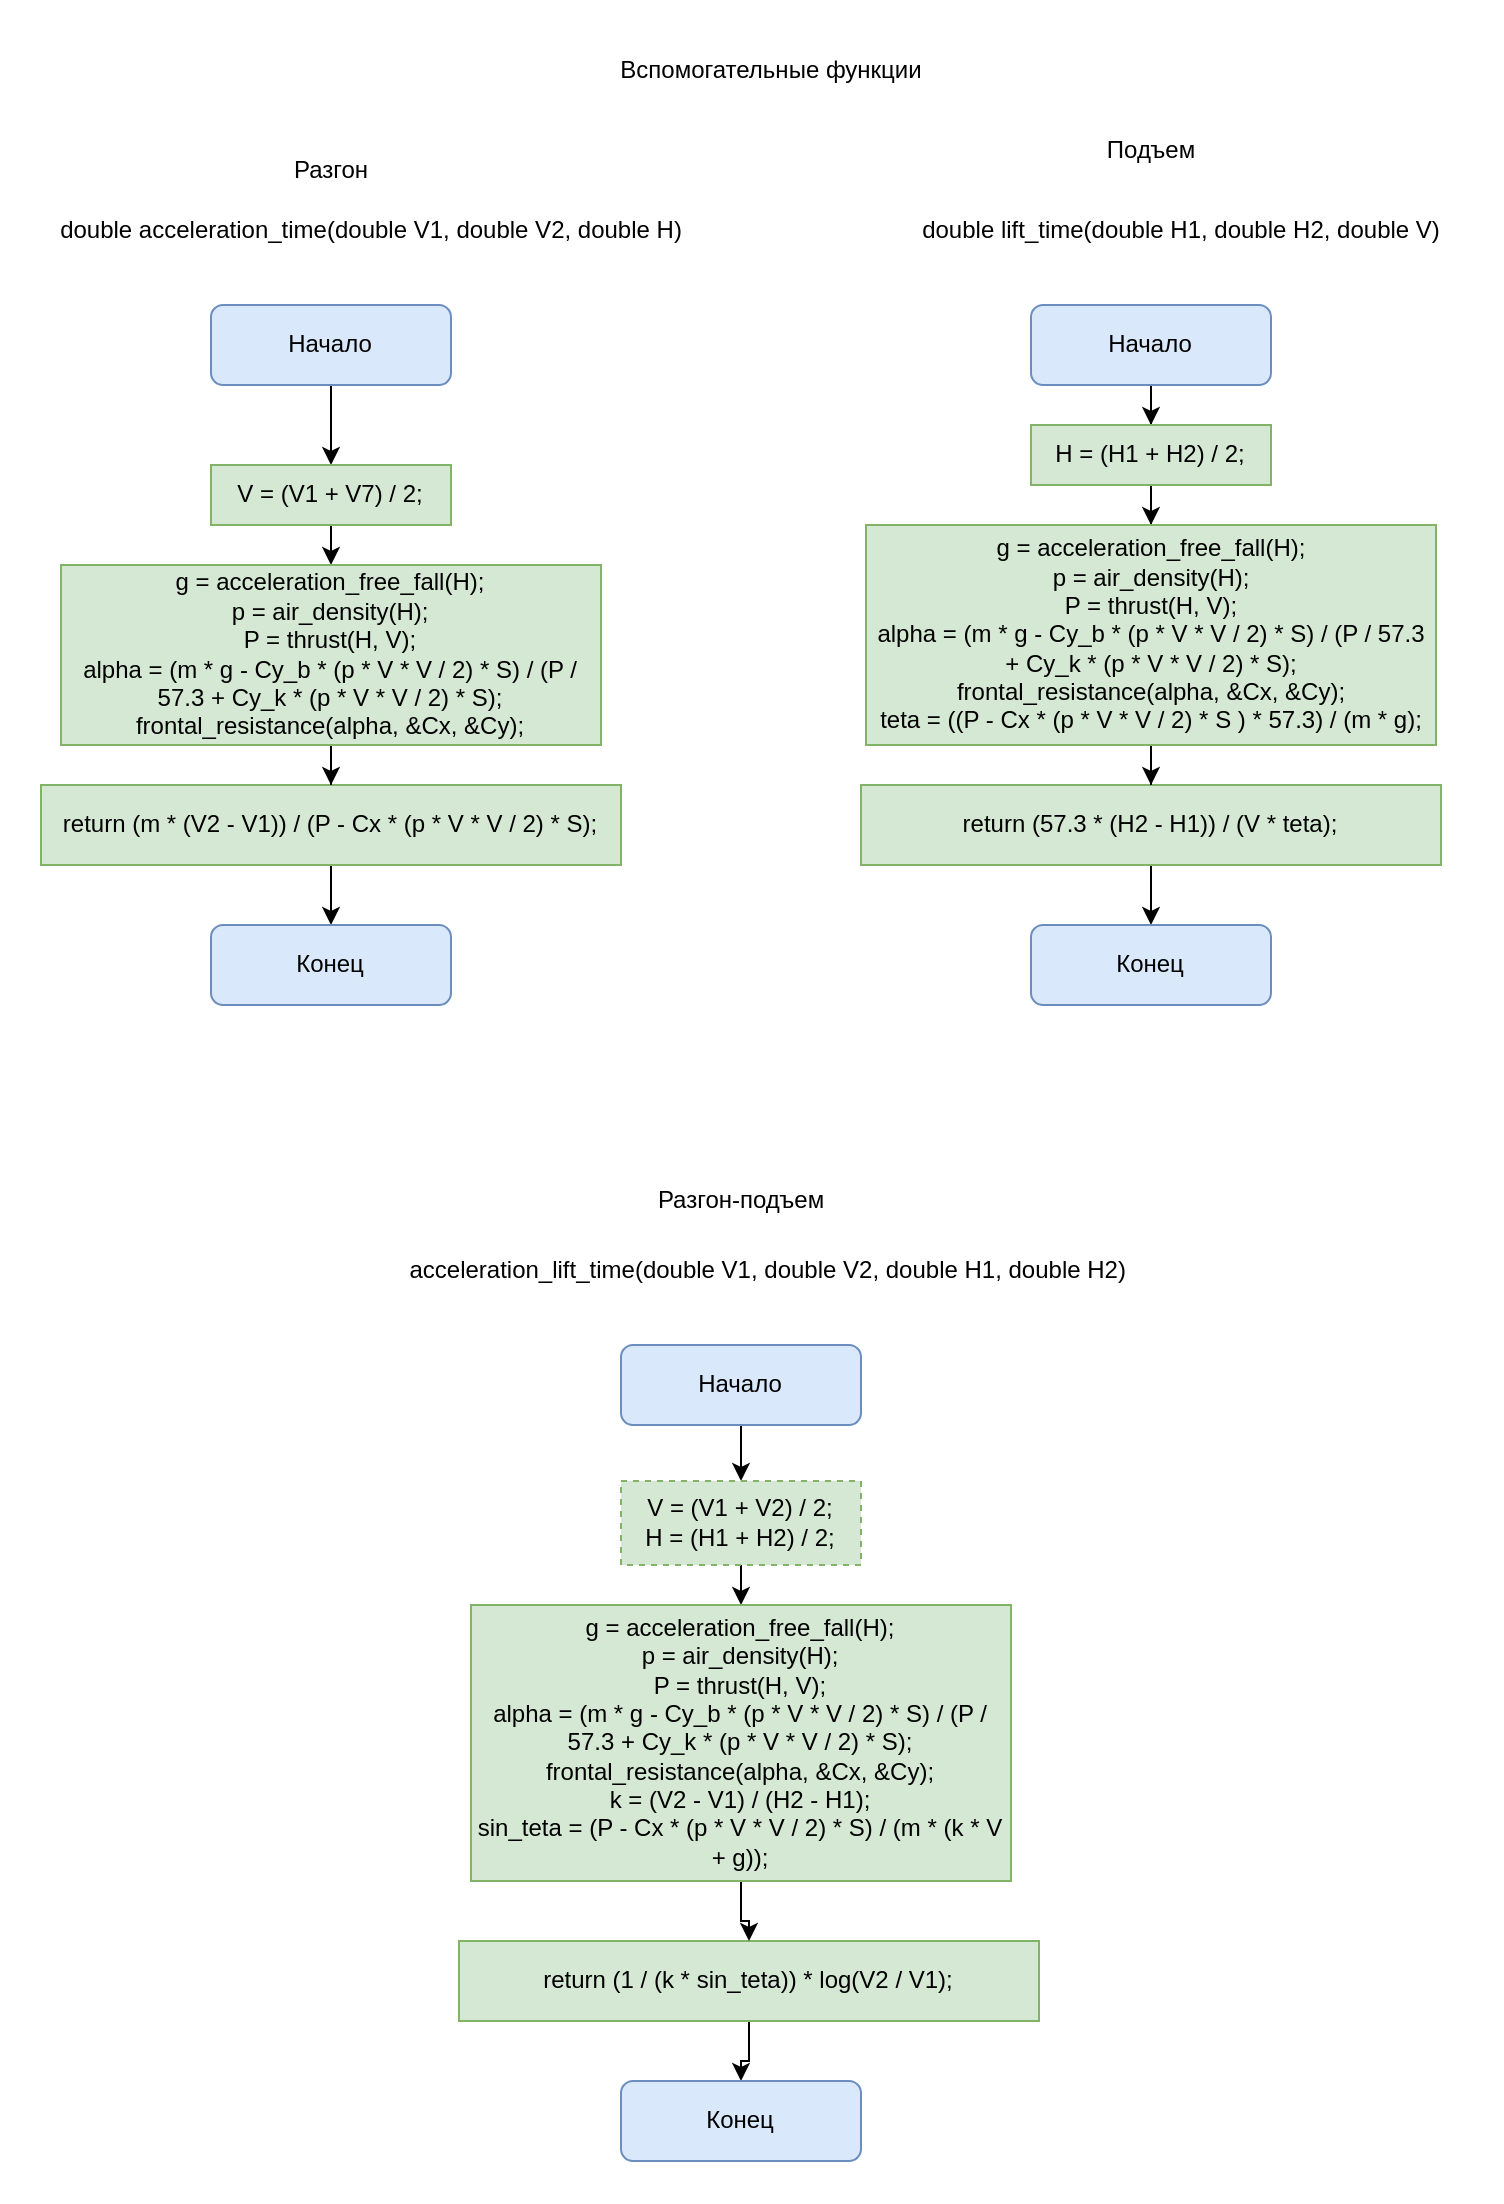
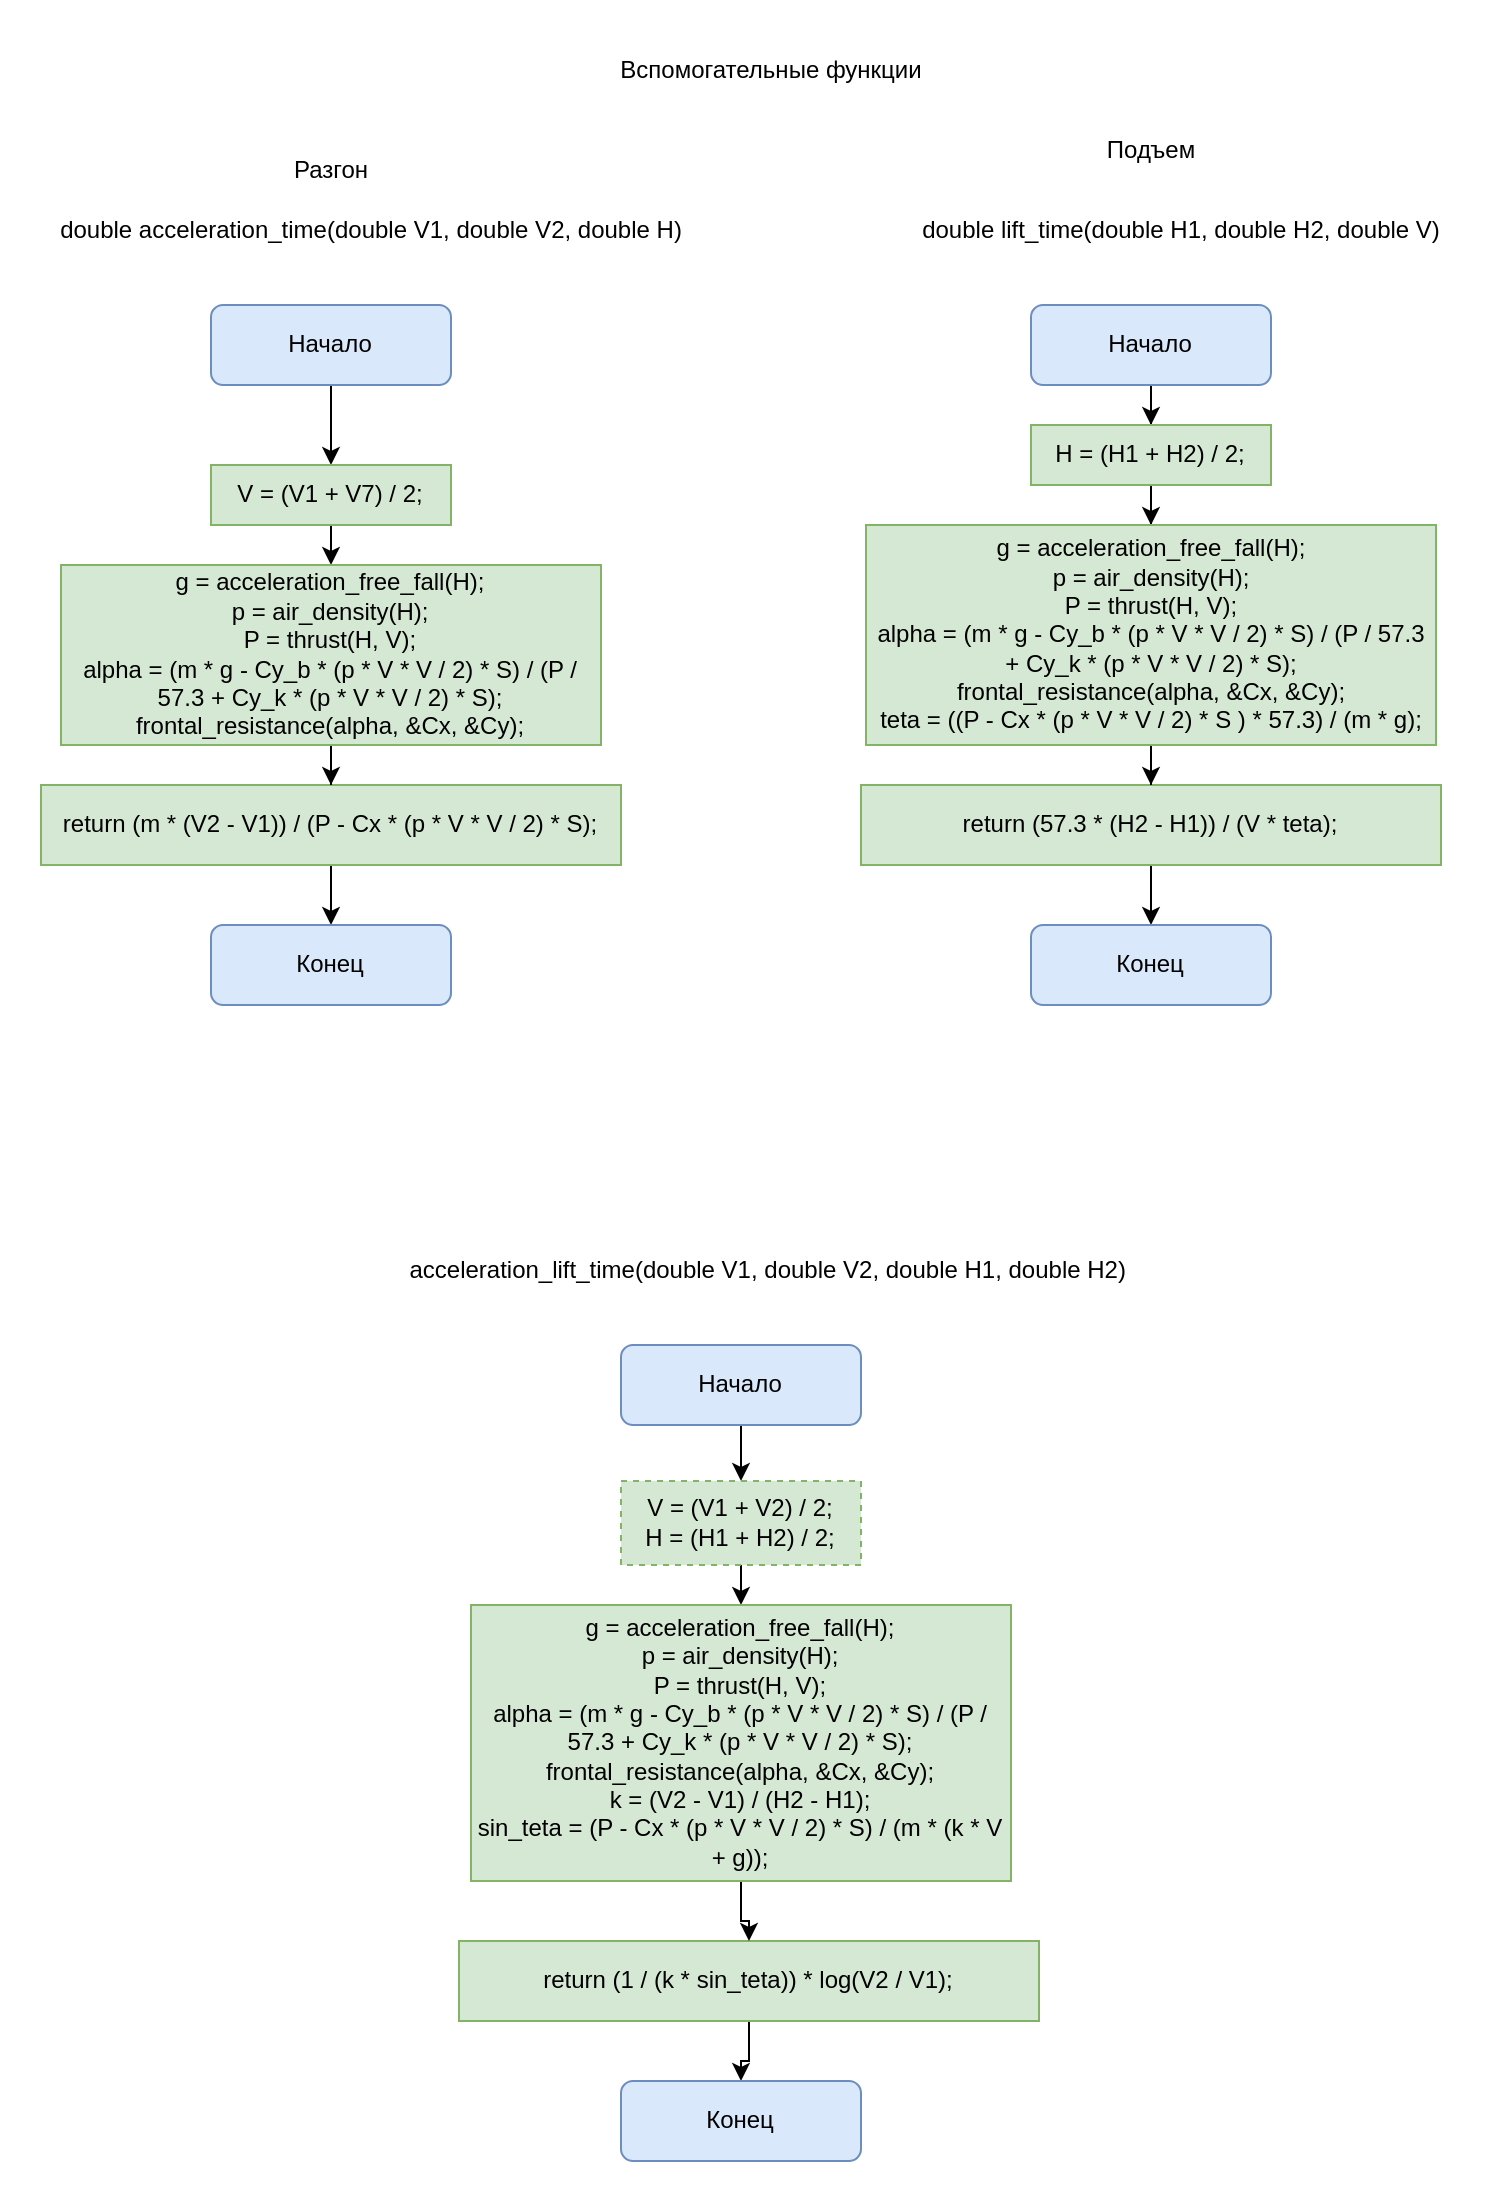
(741, 1201) -> none
